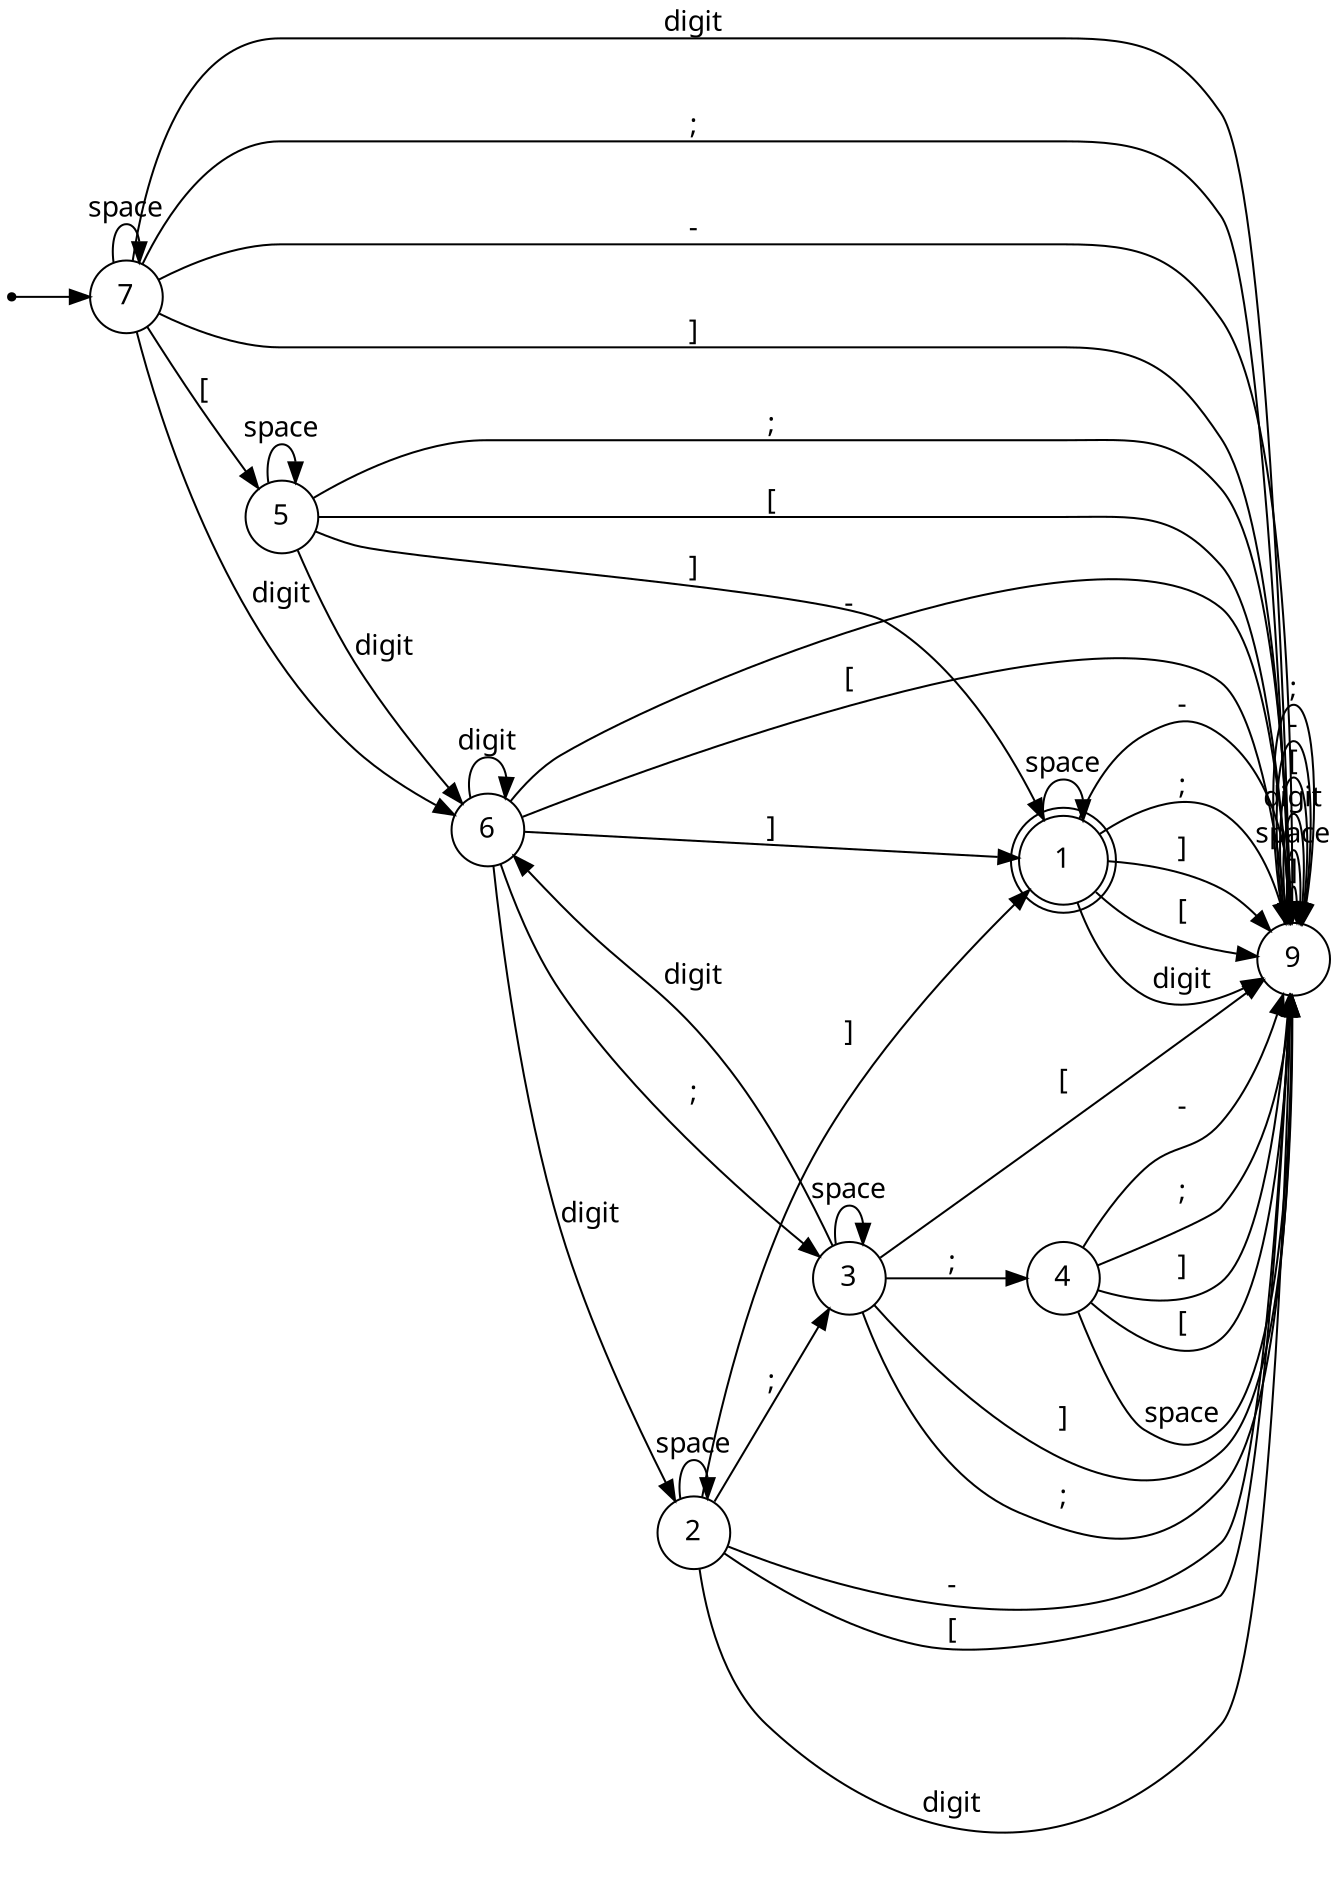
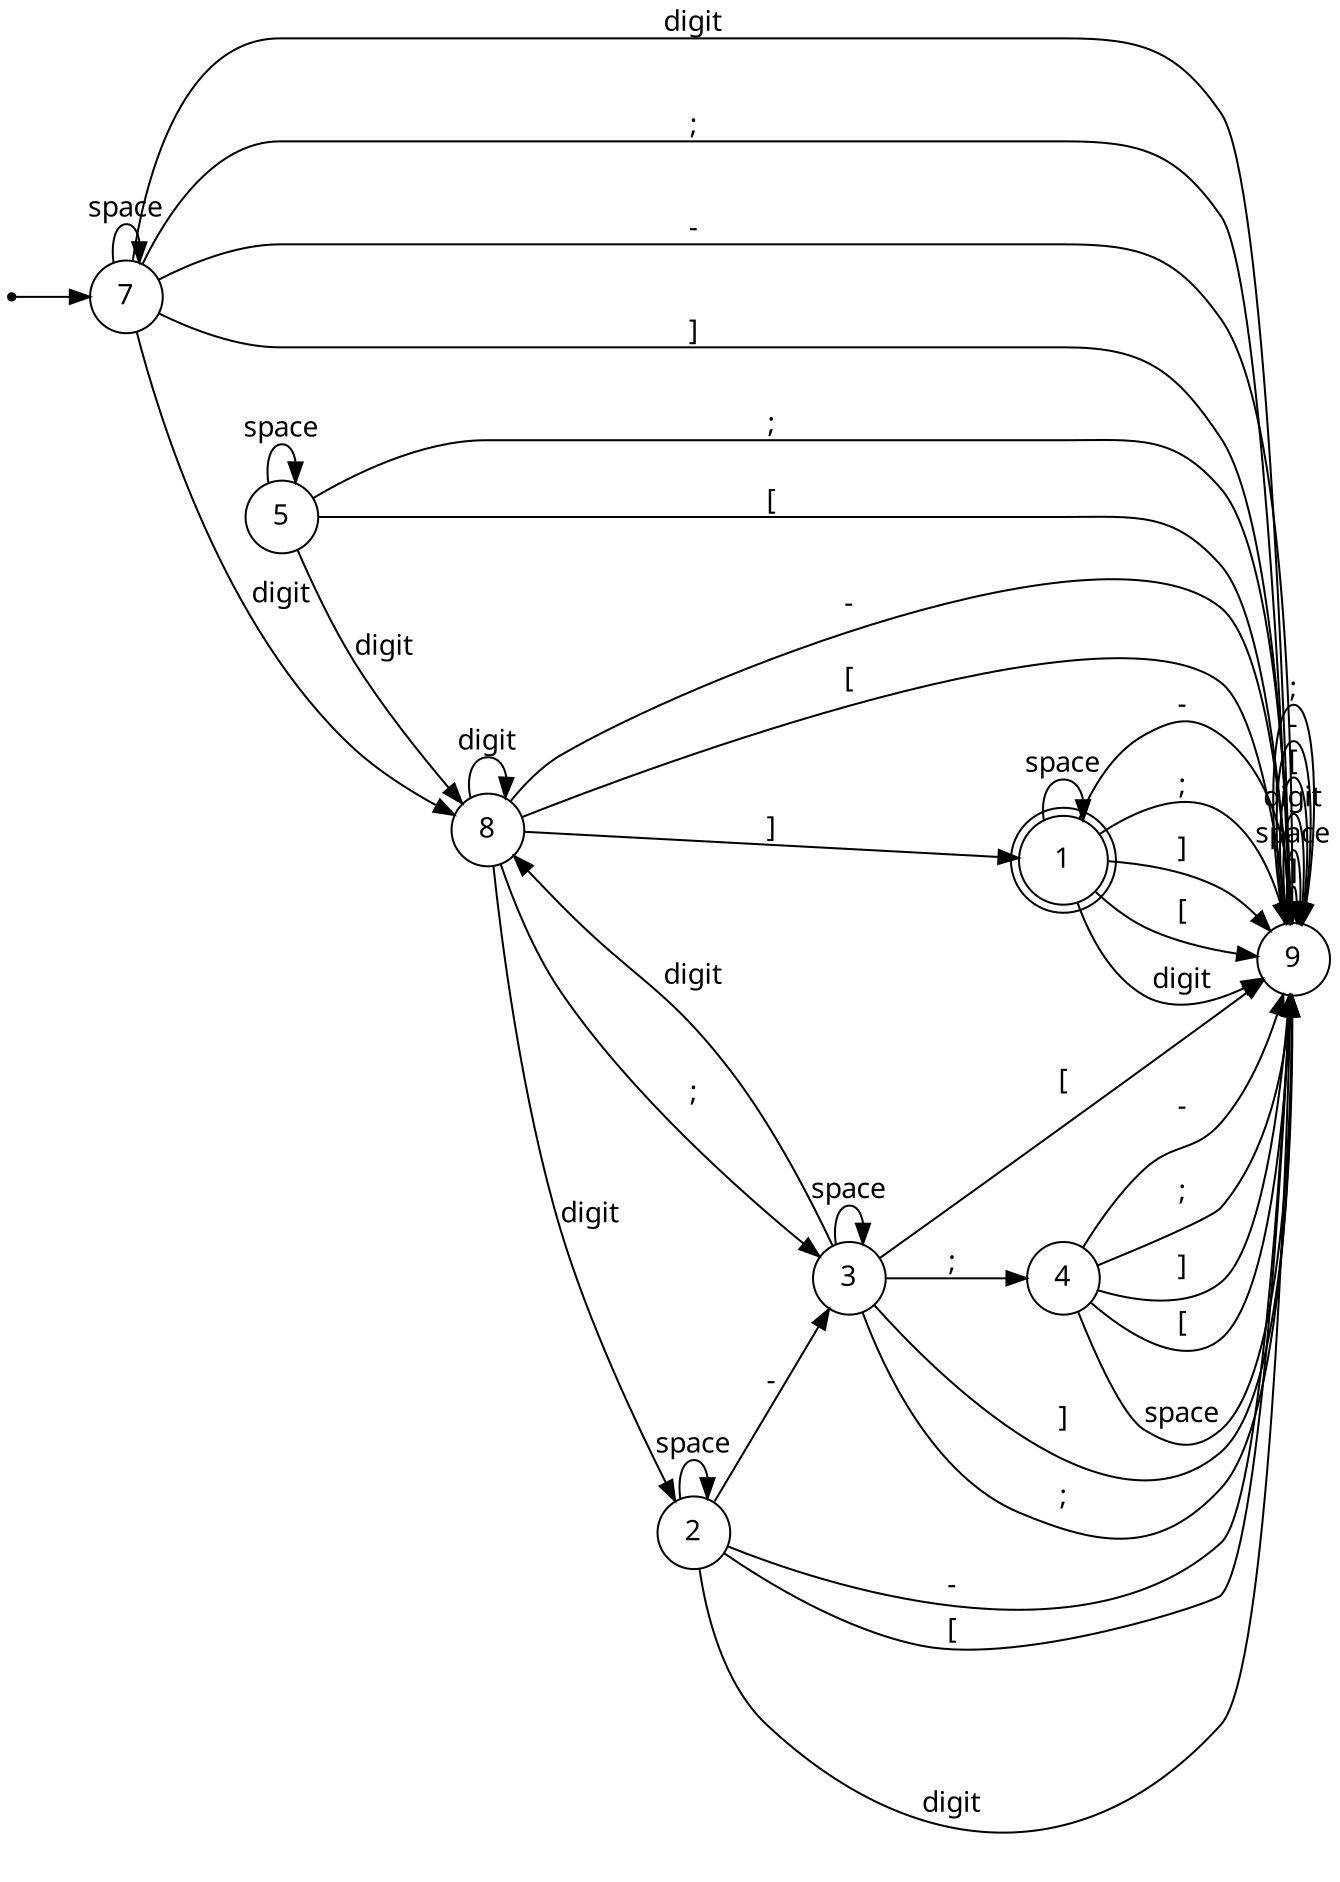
(195, 400) -> none
(718, 589) -> none
(488, 830) -> (488, 830)
(813, 1157) -> none
(772, 1382) -> (772, 1382)
